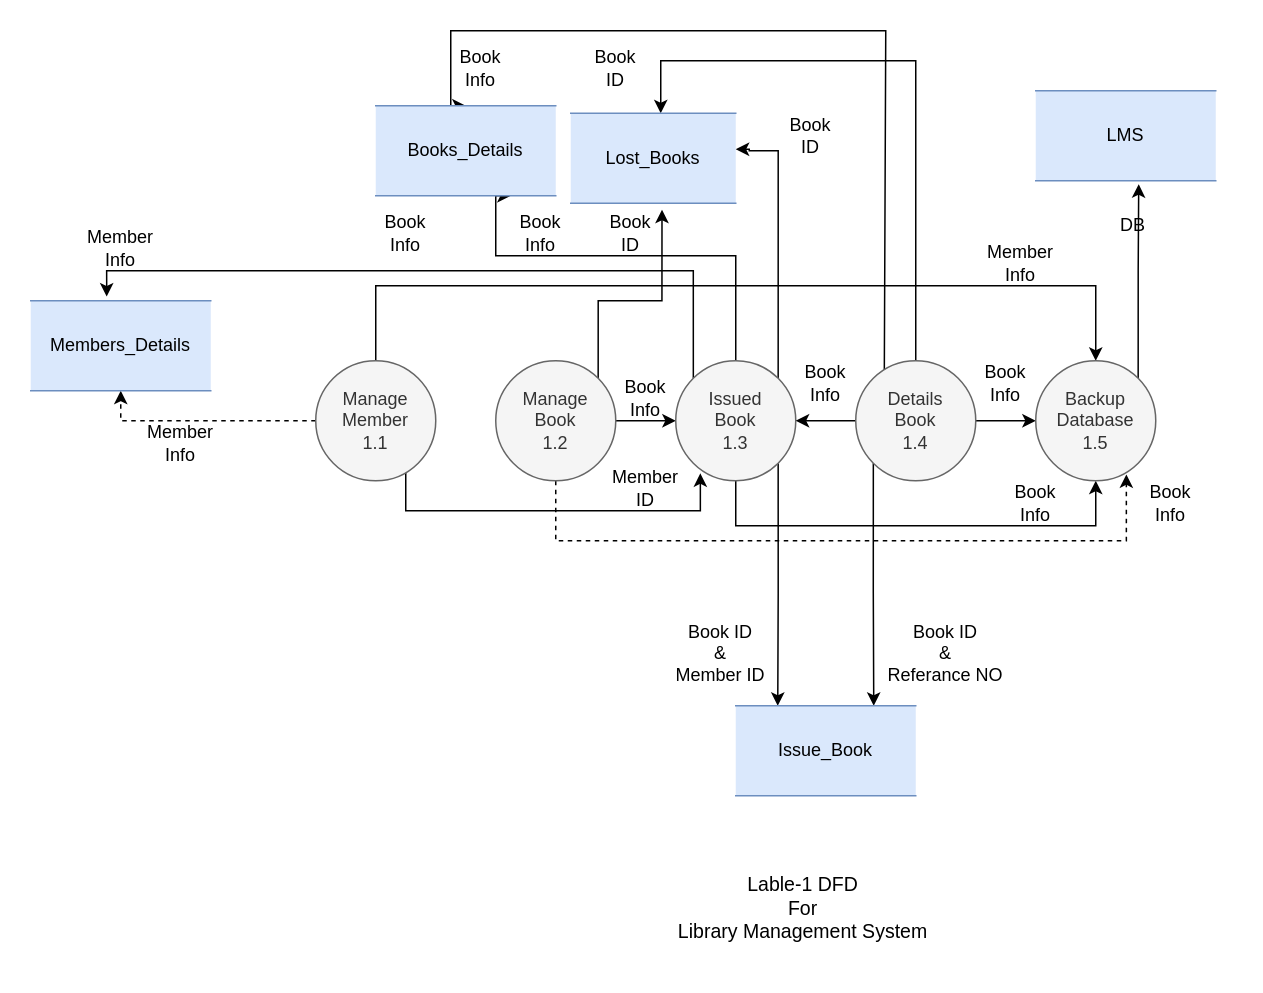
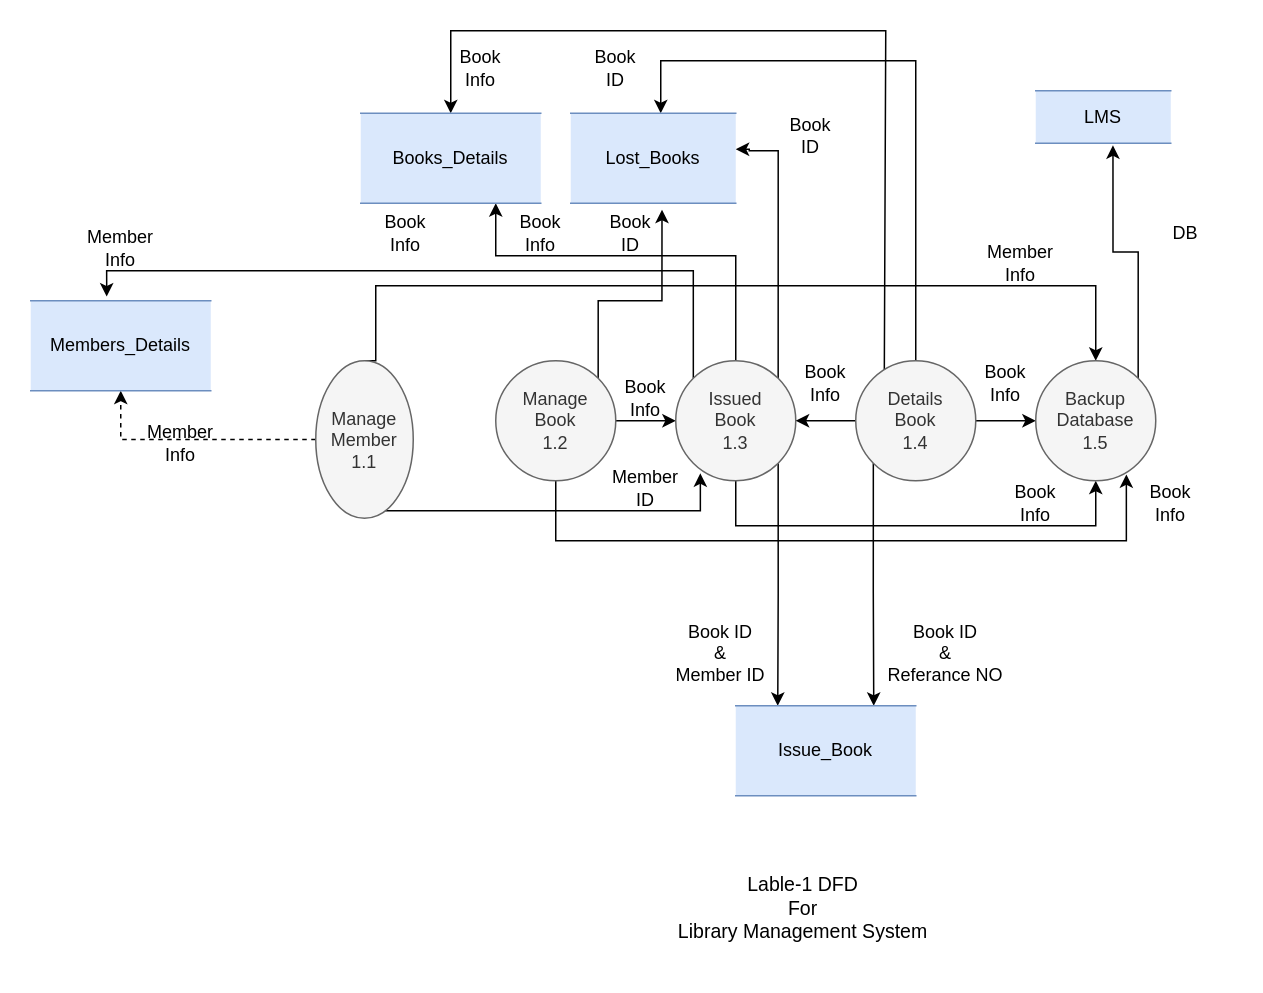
(1126, 136) -> (1103, 117)
(466, 151) -> (451, 158)
(1133, 226) -> (1186, 233)
(376, 421) -> (365, 440)
(839, 541) -> (839, 541)
